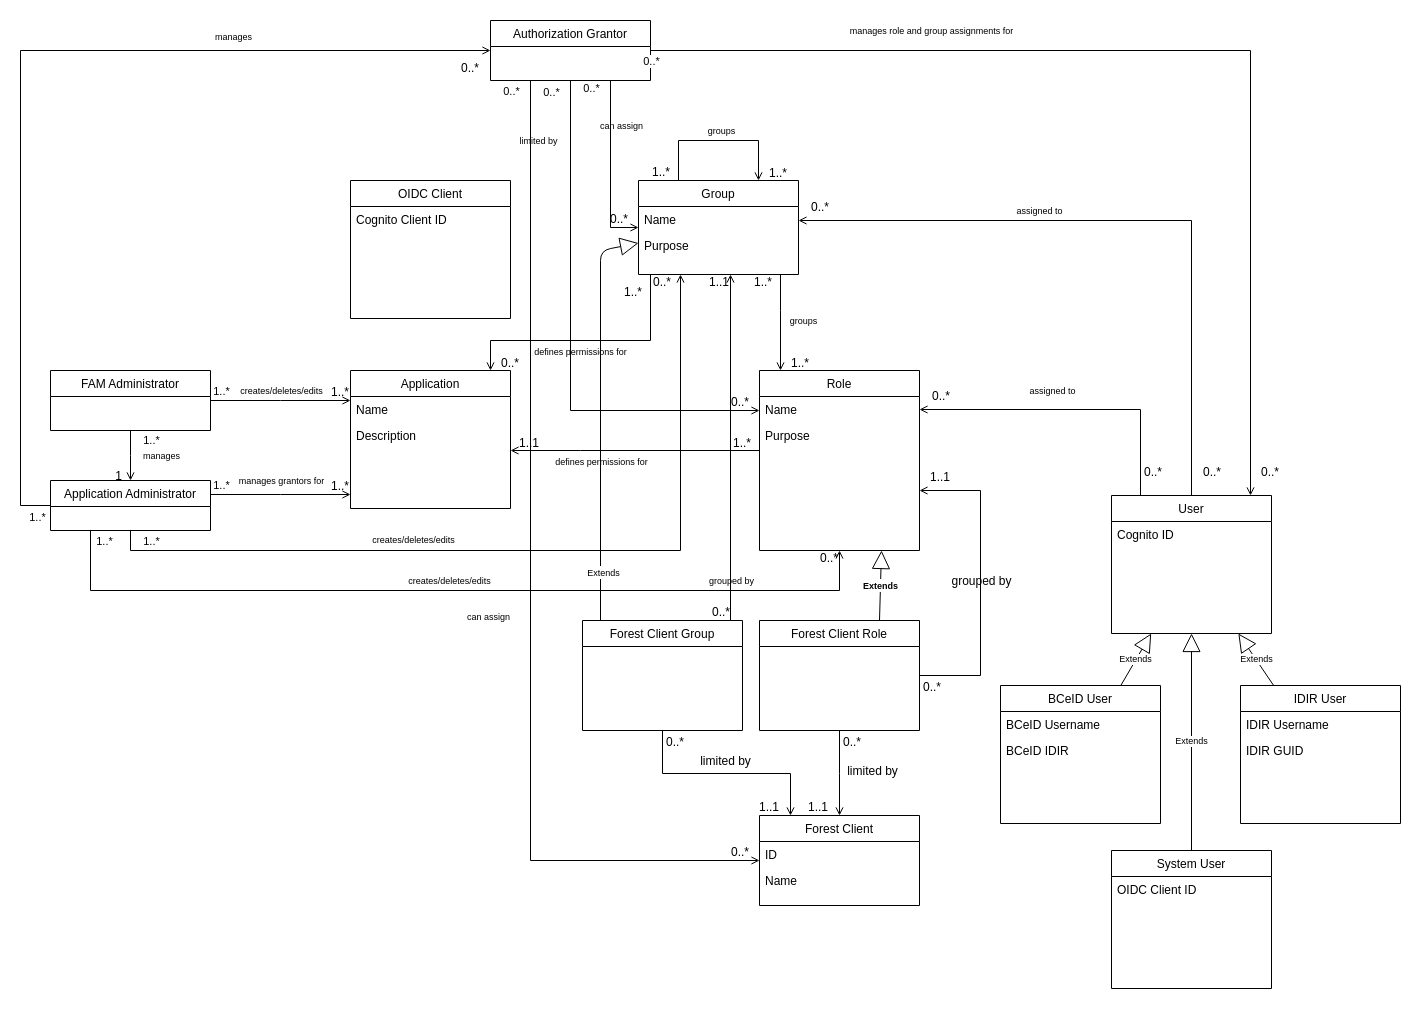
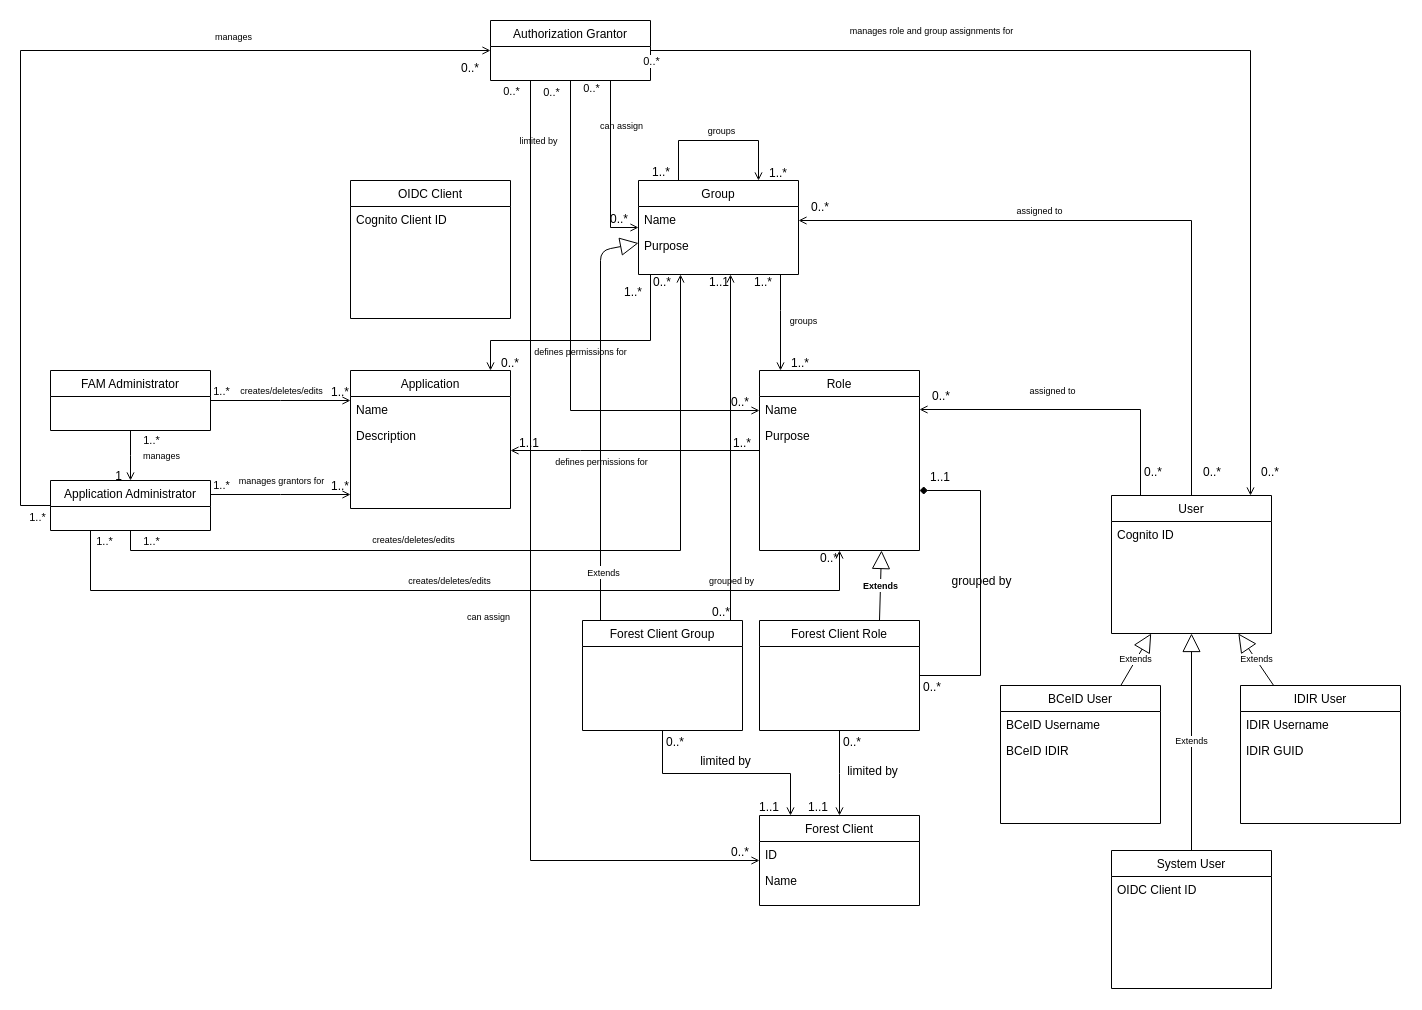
(925, 491) -> (928, 491)
